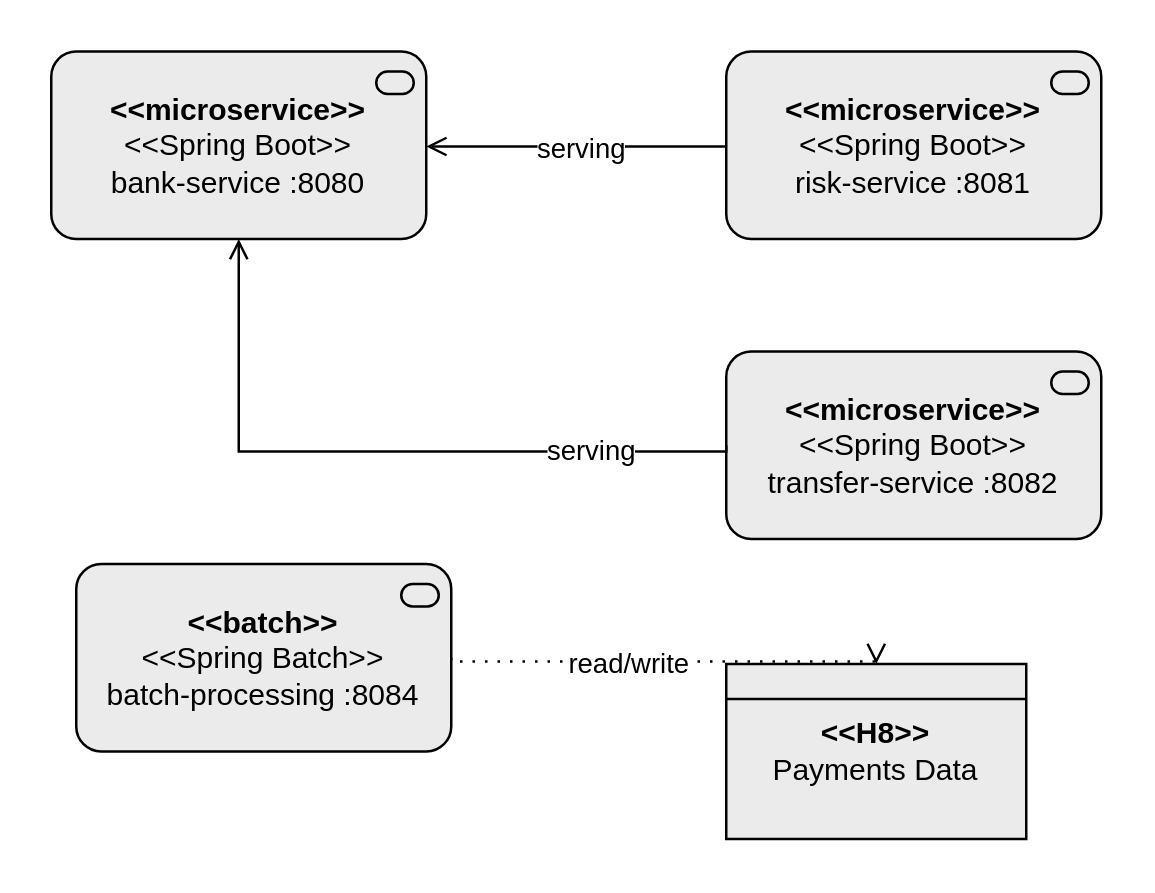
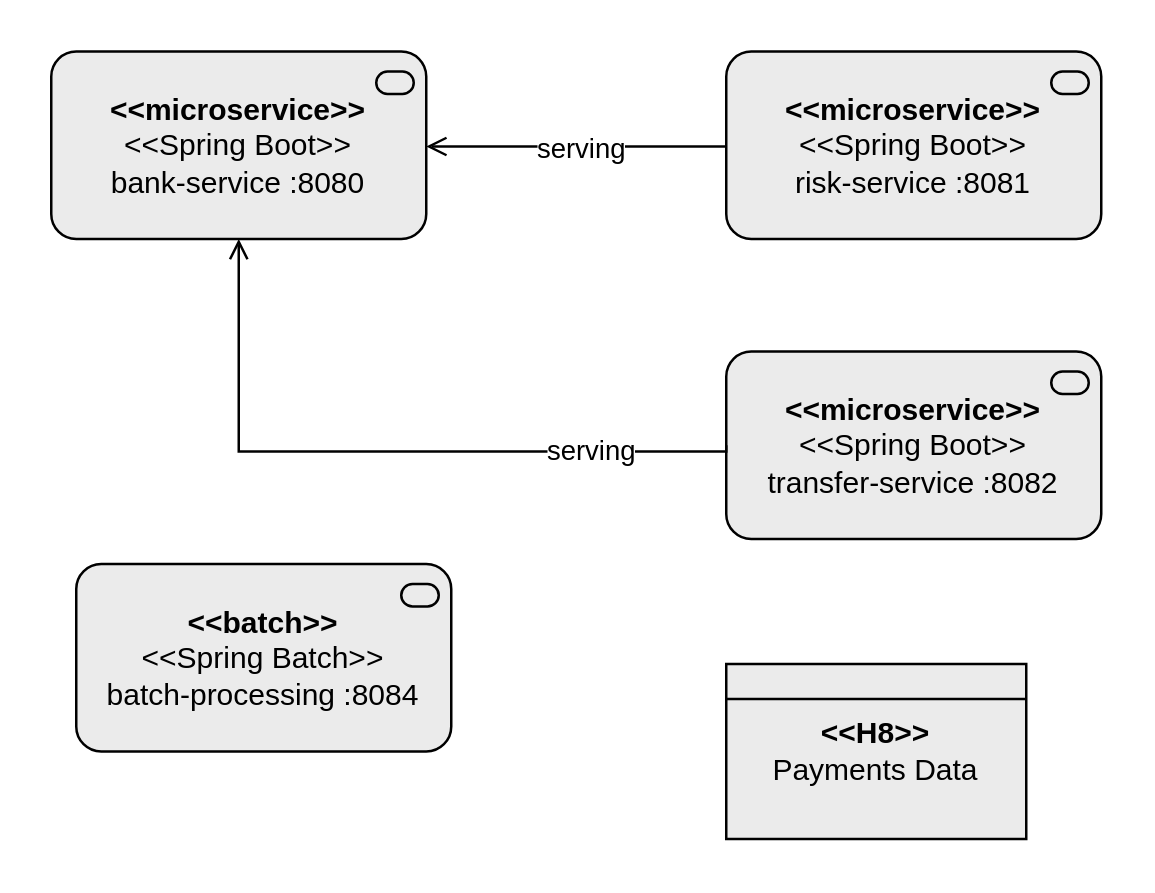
(668, 661) -> none
